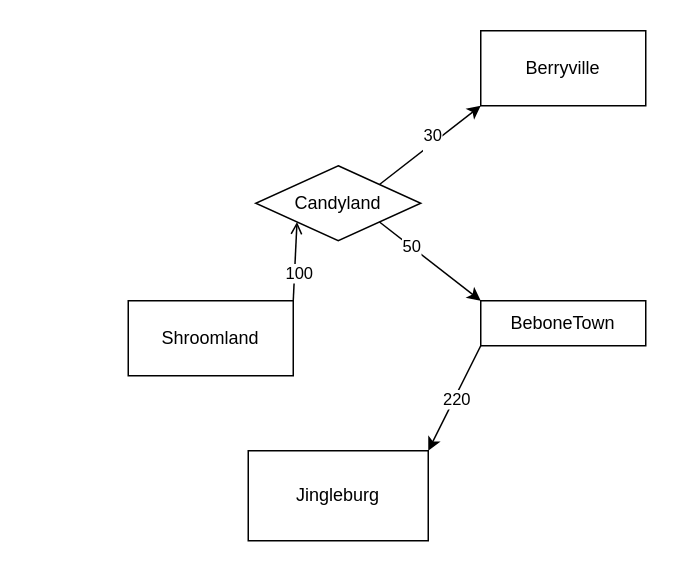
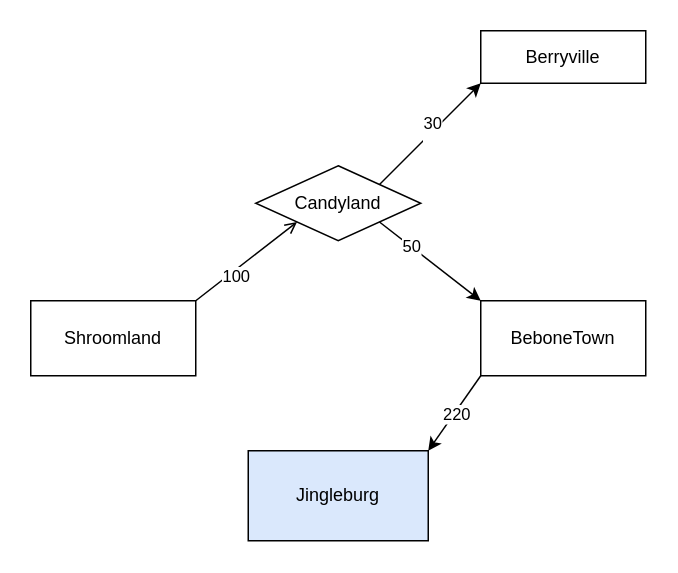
(563, 68) -> (563, 57)
(563, 323) -> (563, 338)
(211, 338) -> (113, 338)
(338, 496) -> (338, 496)
